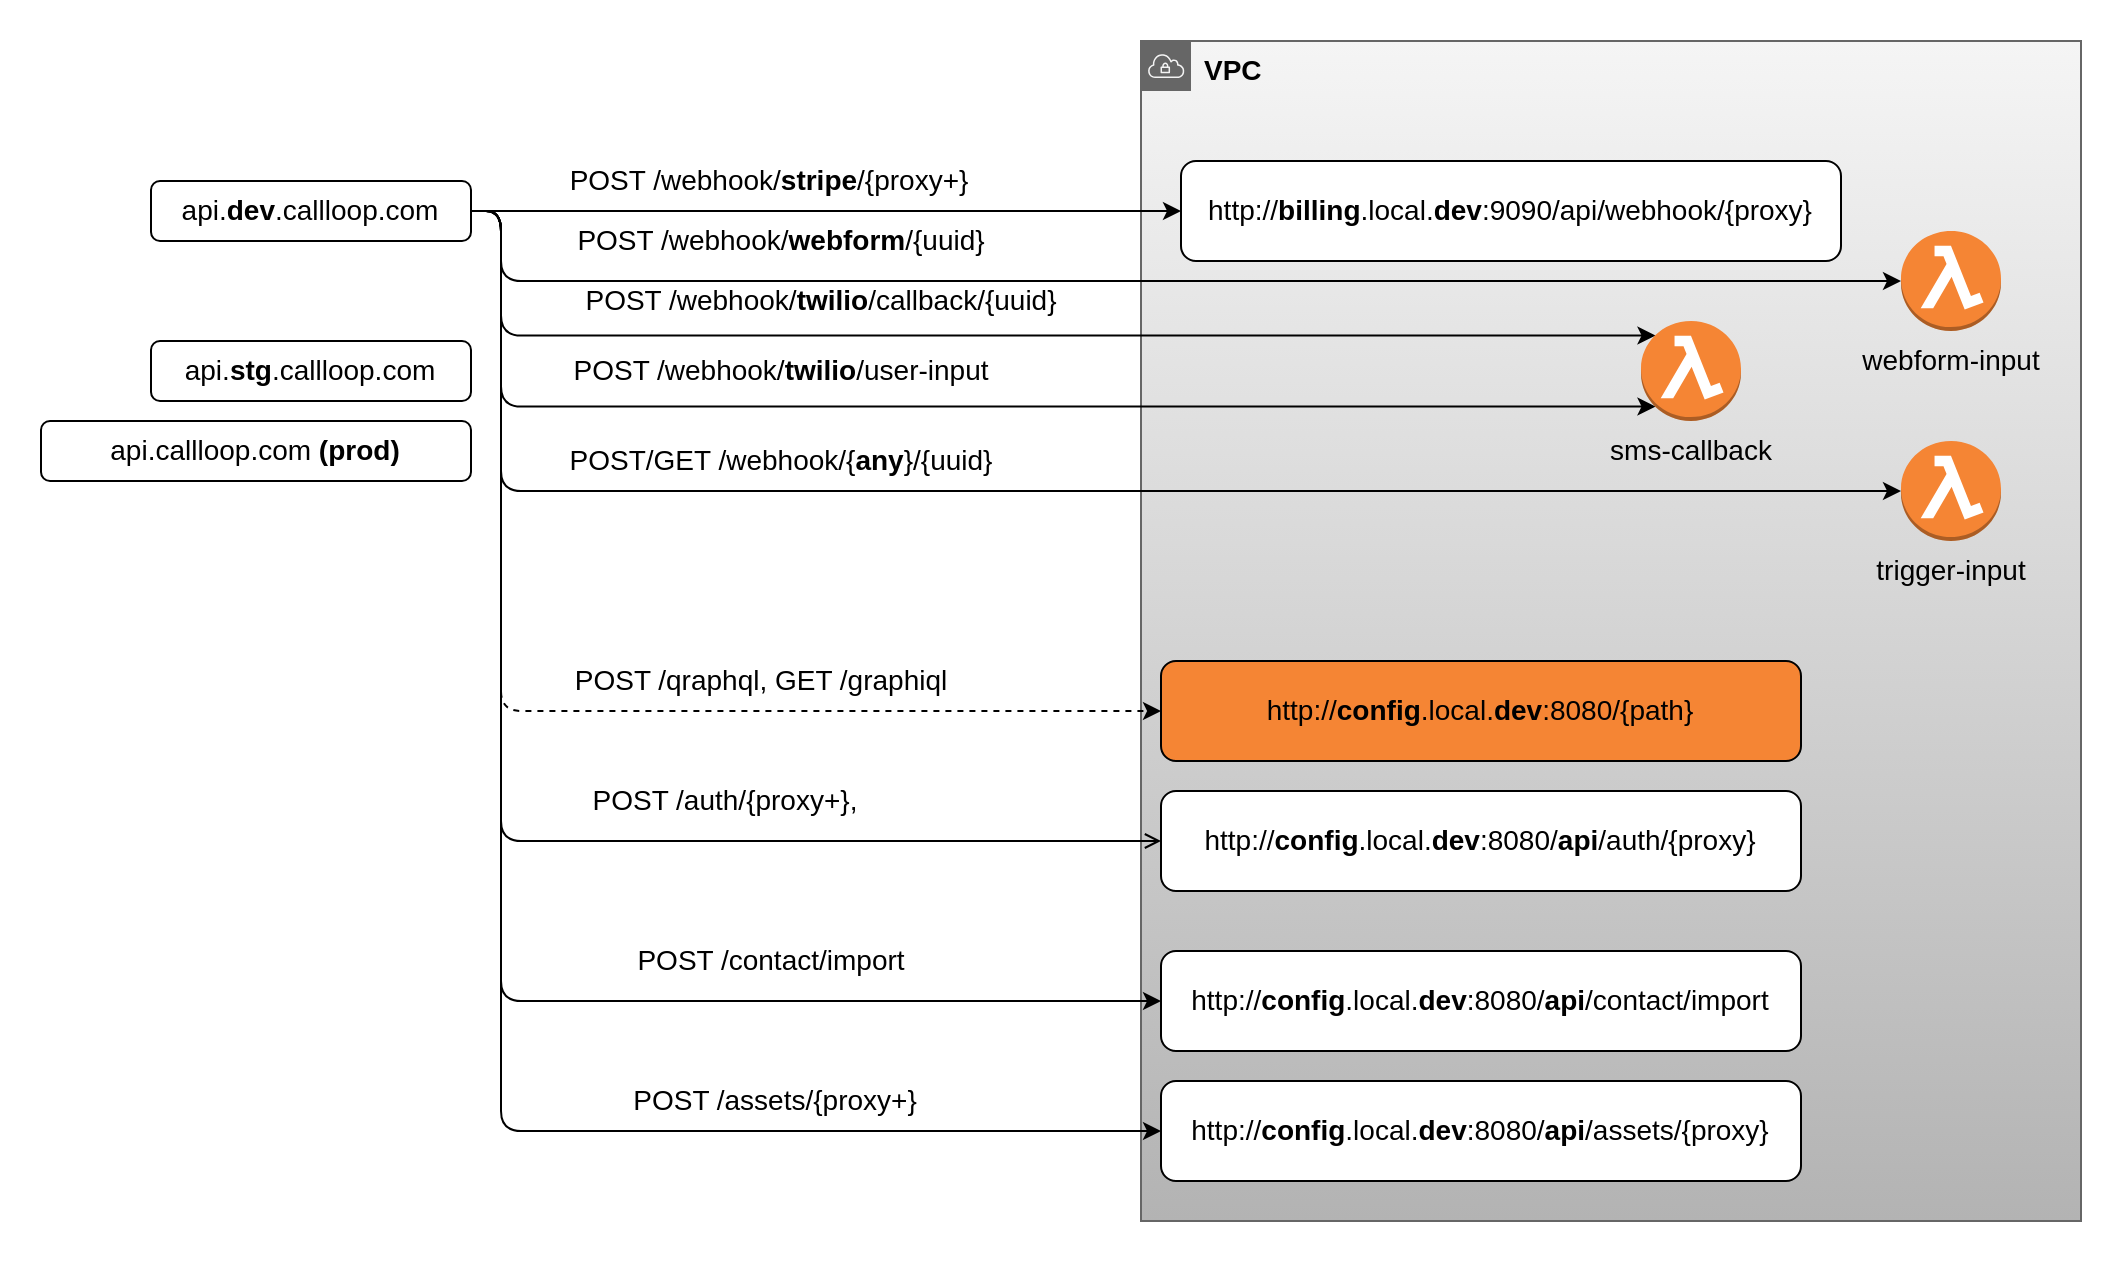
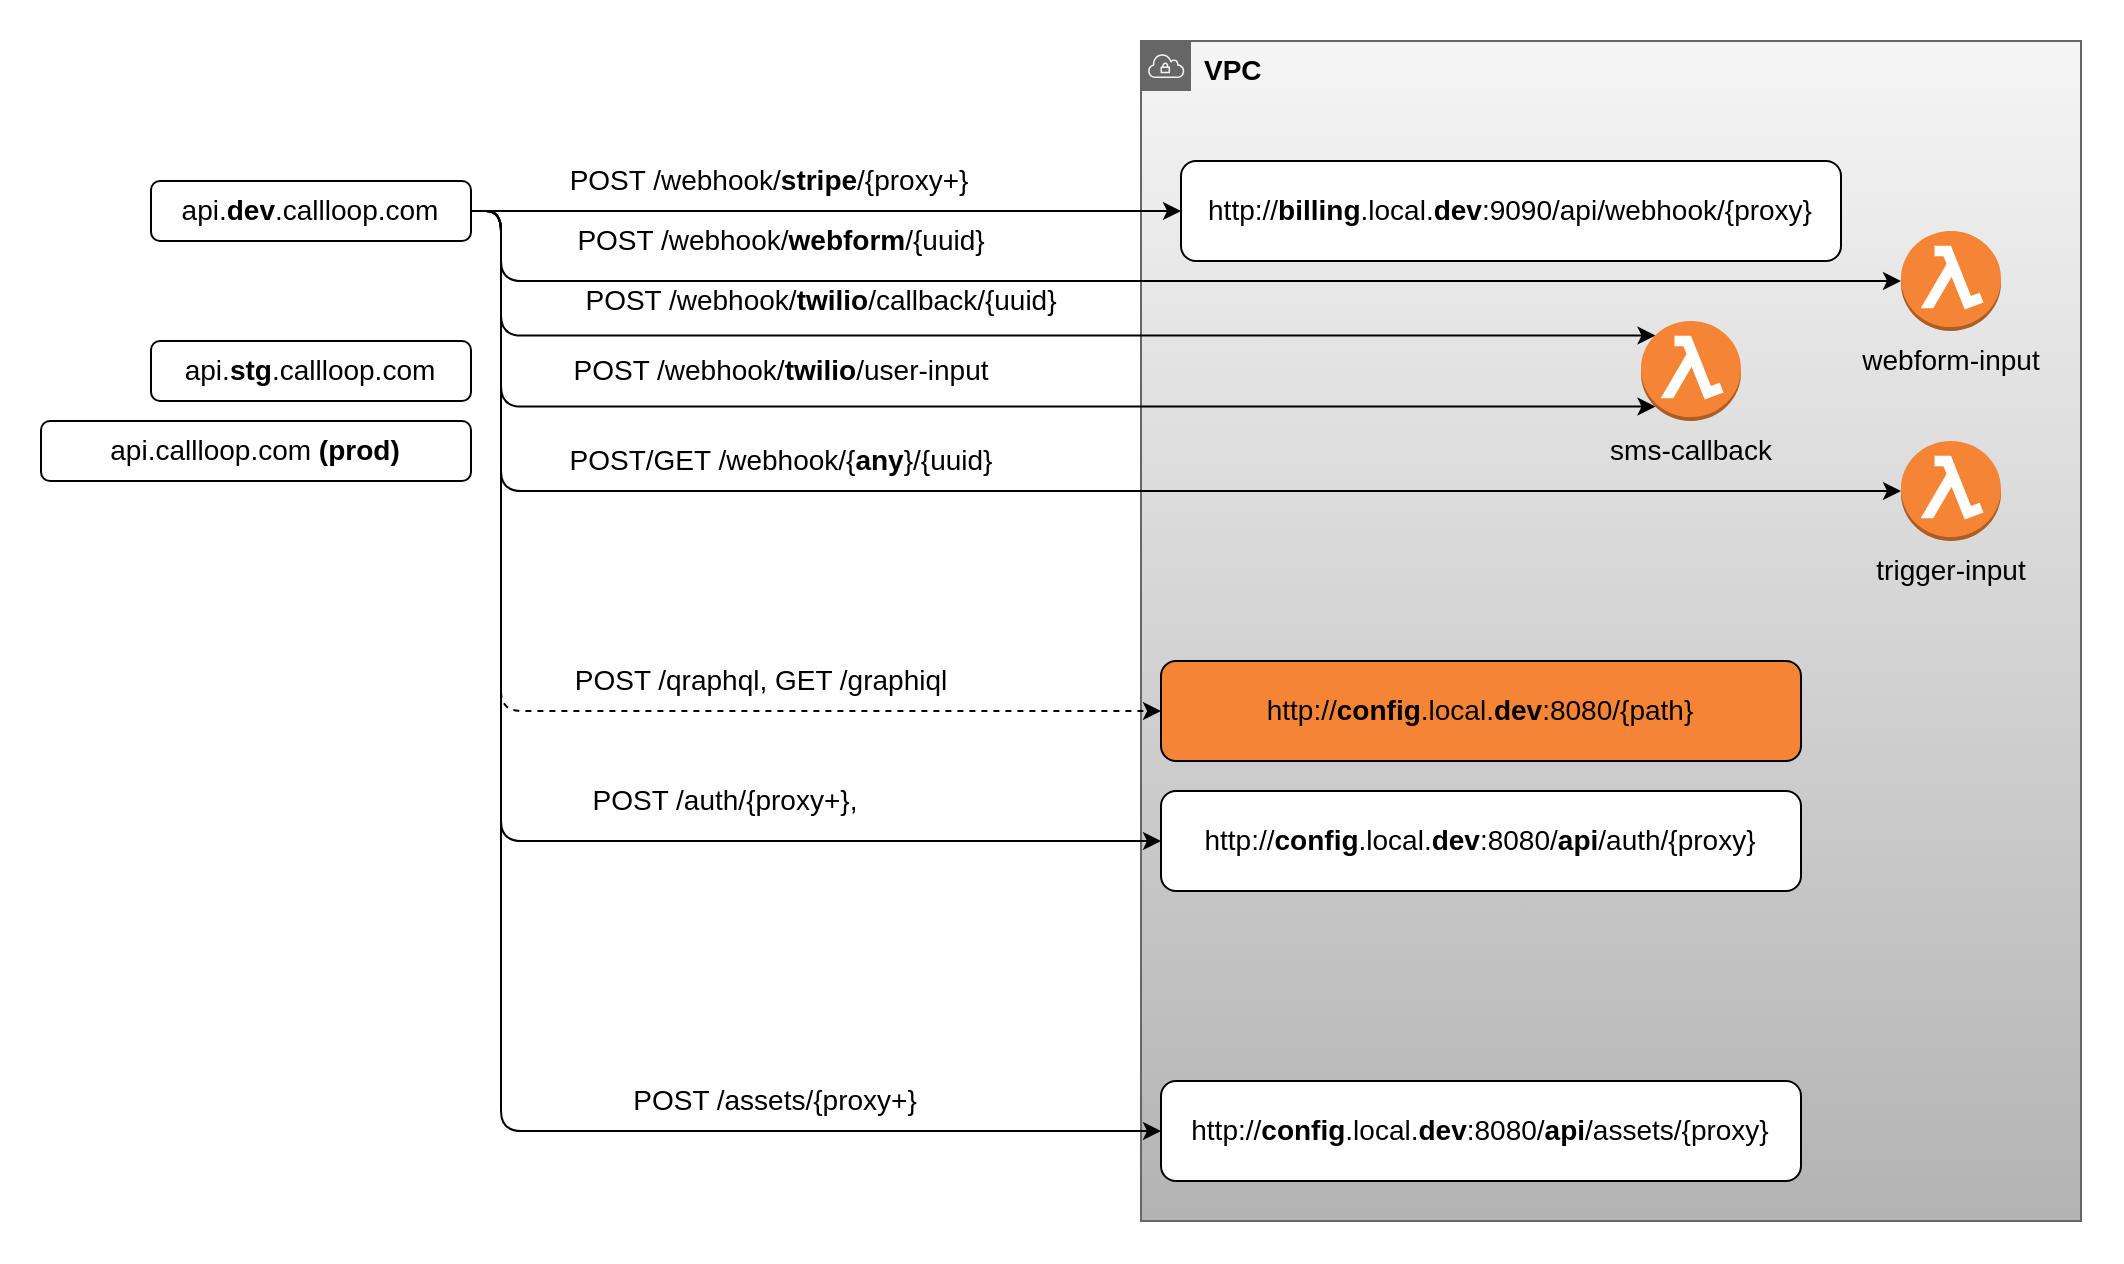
(1149, 841) -> (1146, 841)
(827, 1001) -> none
(1481, 1001) -> none
